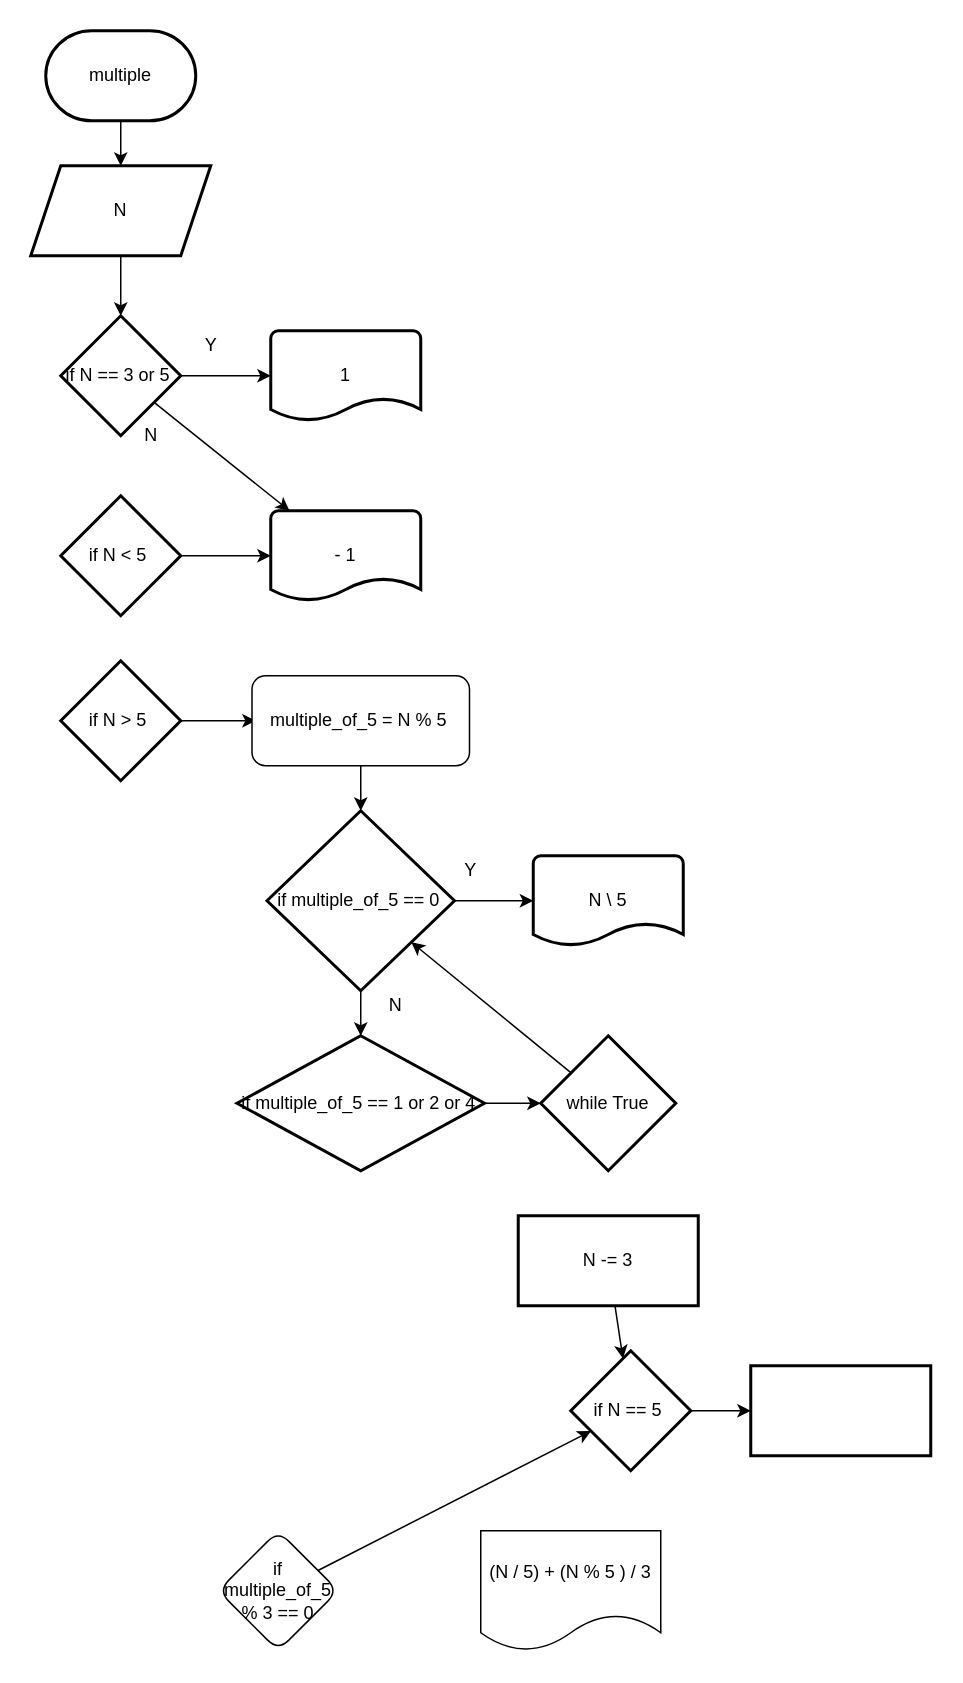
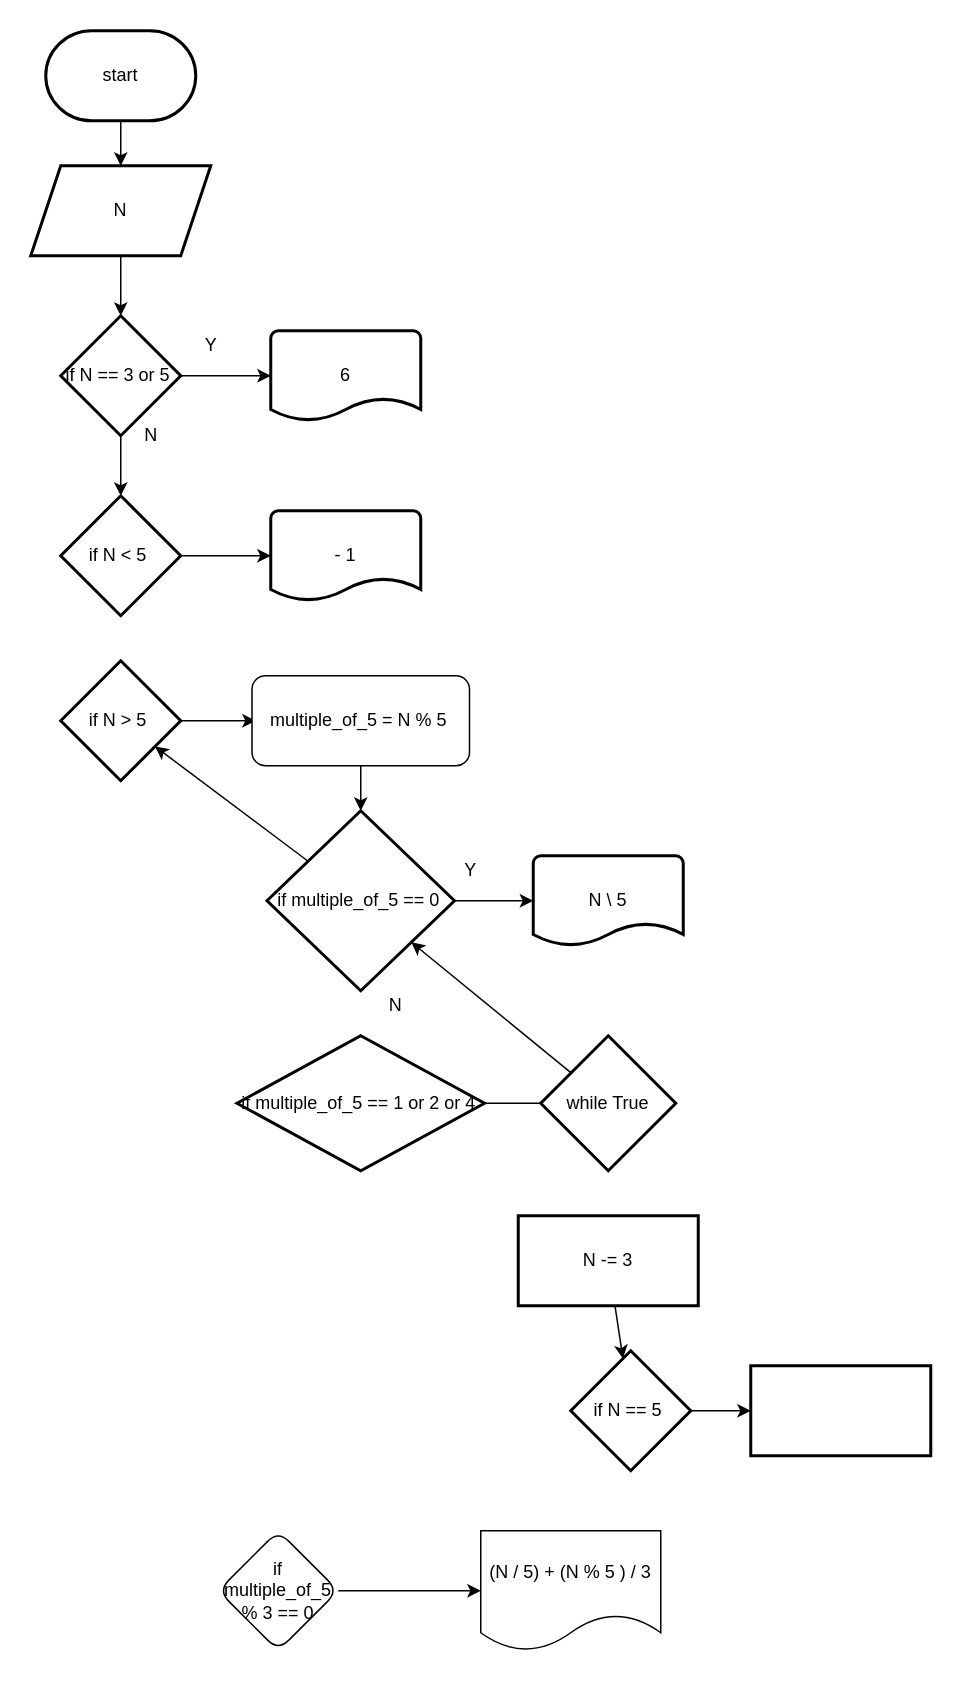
(121, 76) -> (121, 76)
(346, 376) -> (346, 376)
(218, 453) -> (121, 461)
(361, 1008) -> (236, 807)
(529, 1103) -> (533, 1103)
(450, 1503) -> (405, 1591)
